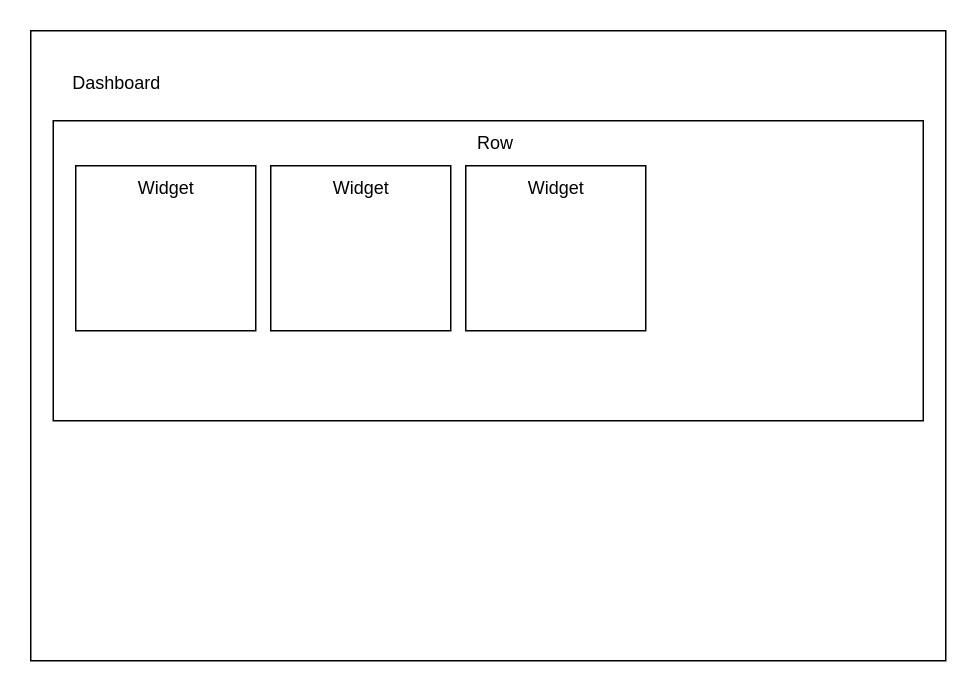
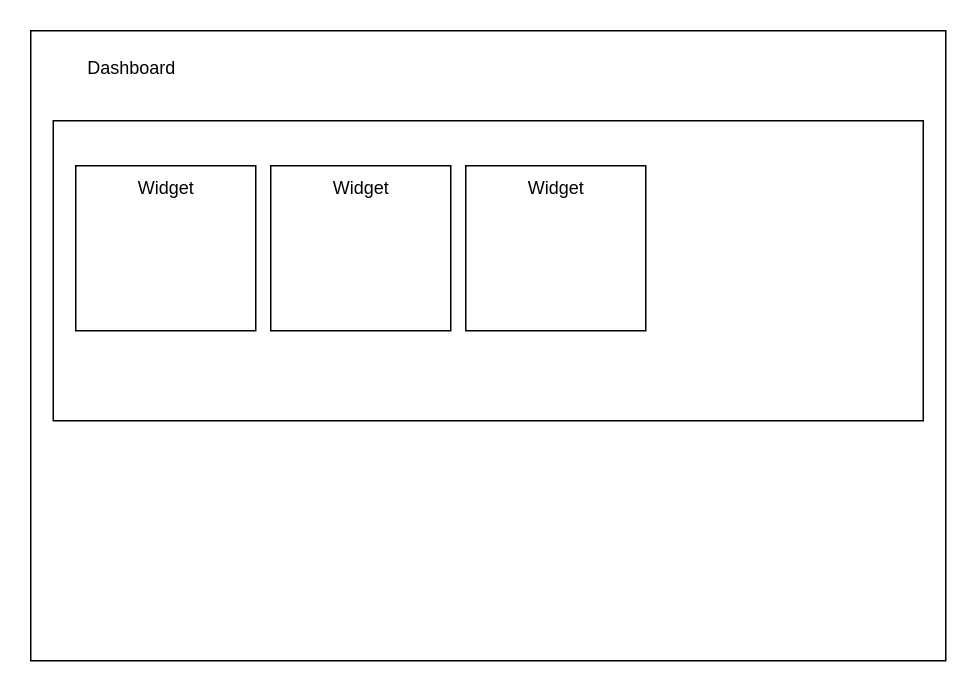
(117, 83) -> (132, 68)
(496, 143) -> none
